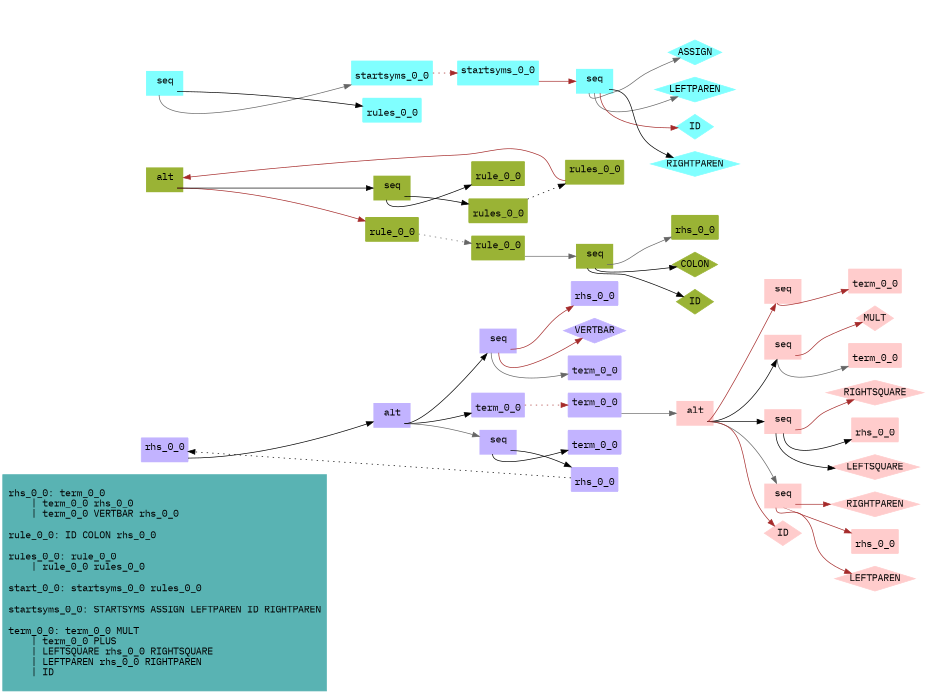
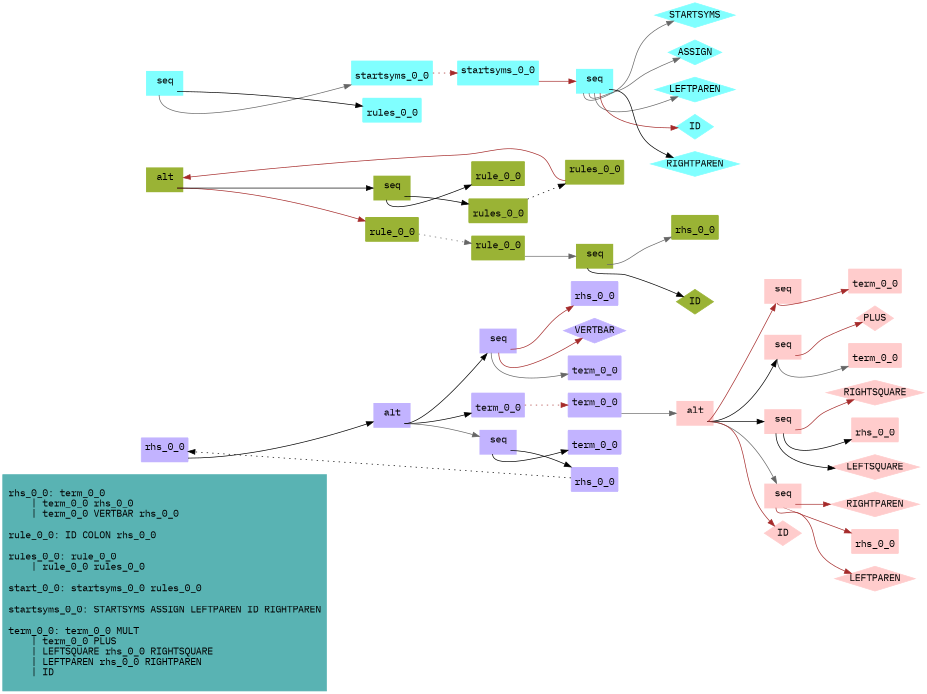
none -> (695, 15)
(695, 265) -> none
(875, 318) -> (875, 318)
